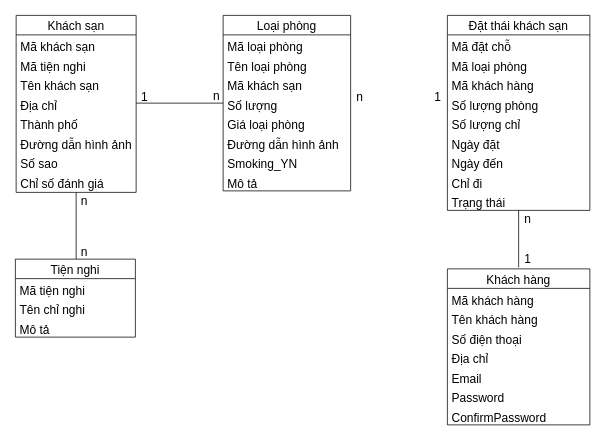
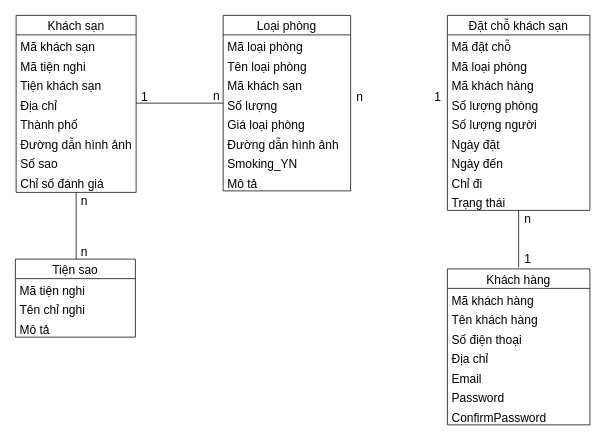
(518, 26) -> (518, 26)
(61, 86) -> (63, 86)
(487, 125) -> (492, 125)
(75, 270) -> (75, 270)
